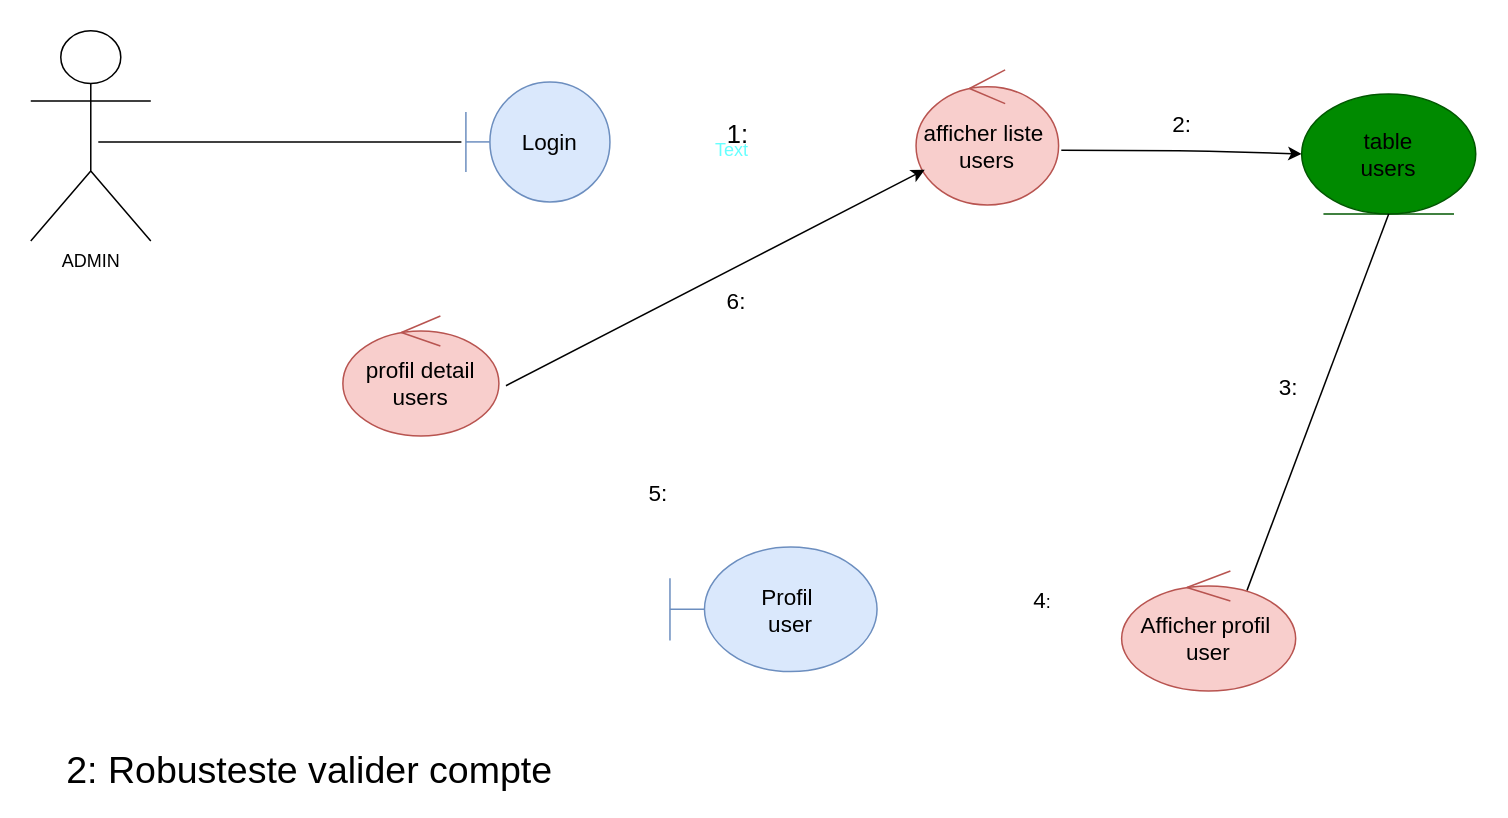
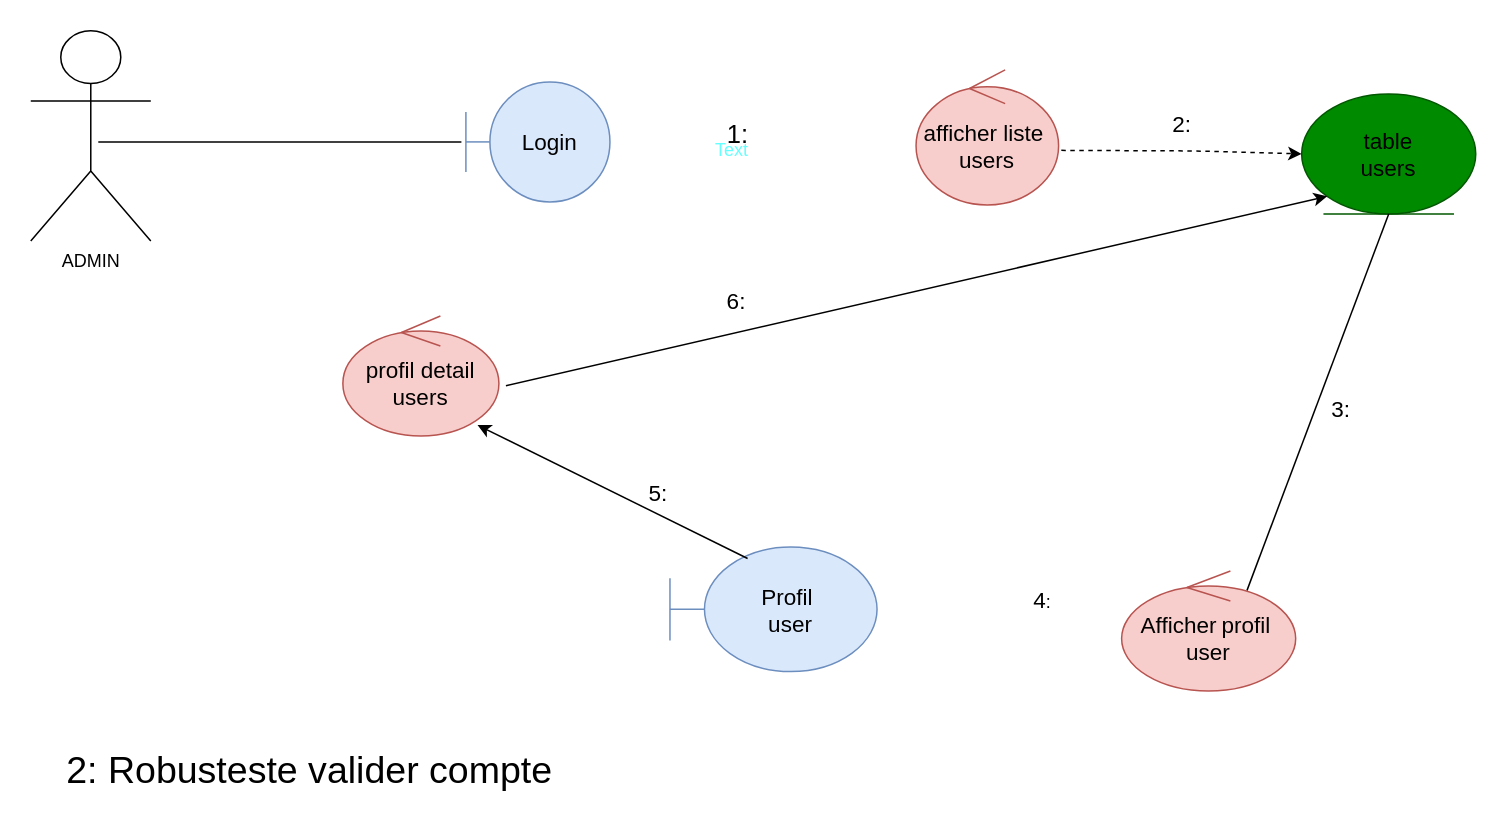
(1175, 151) -> (1175, 151)
(710, 280) -> (912, 292)
(1287, 386) -> (1340, 408)
none -> (617, 494)
